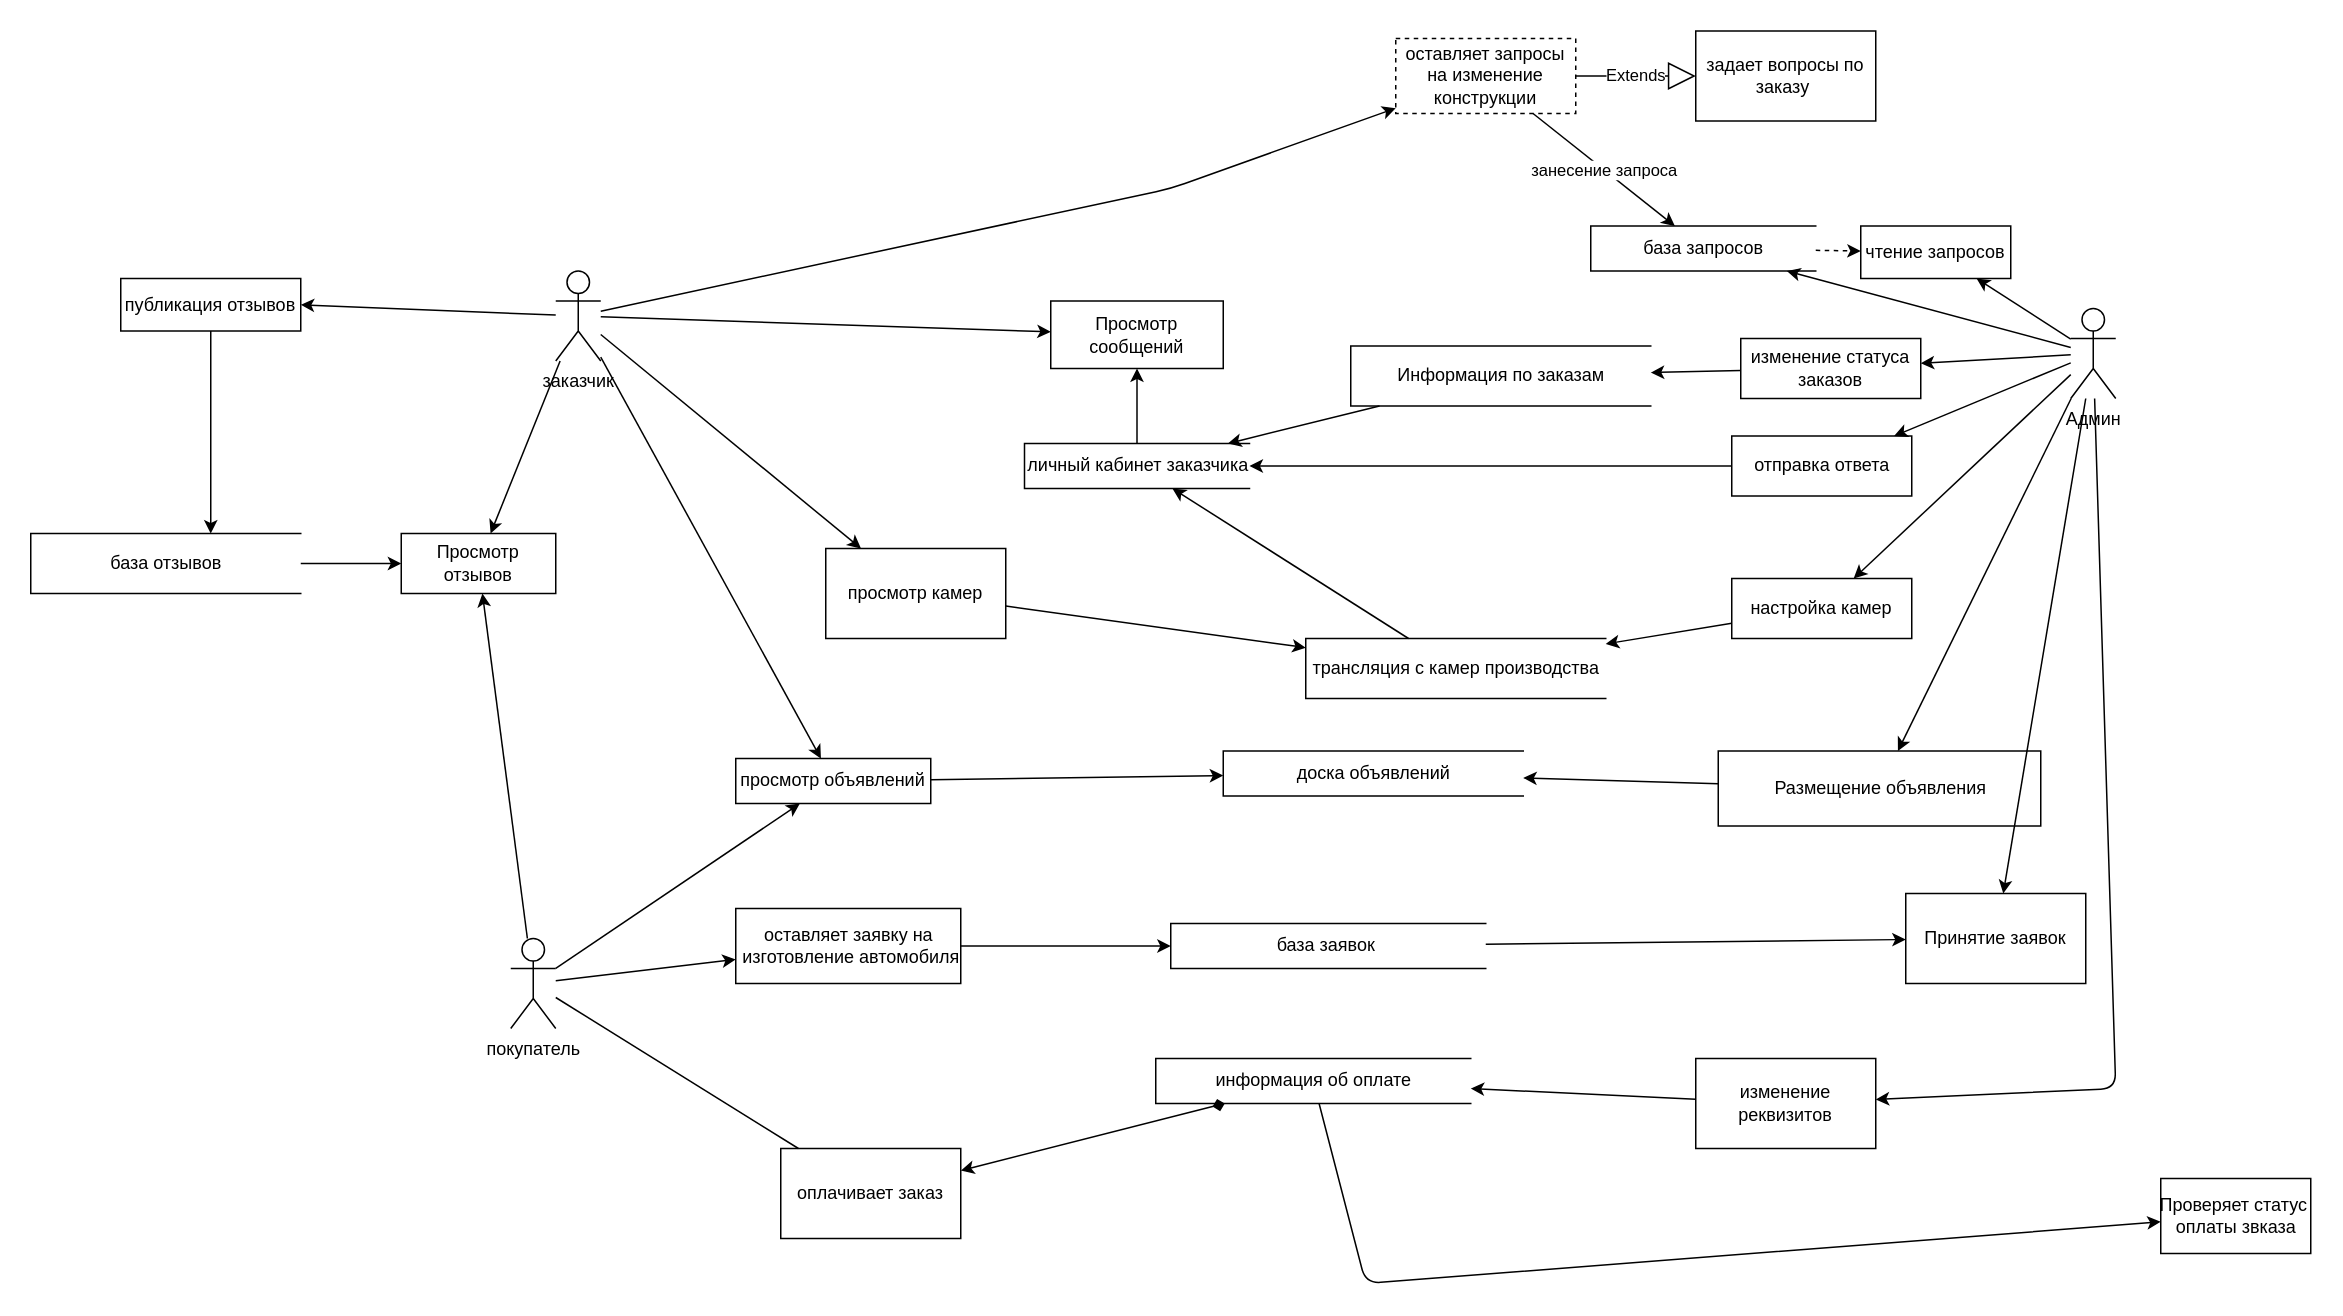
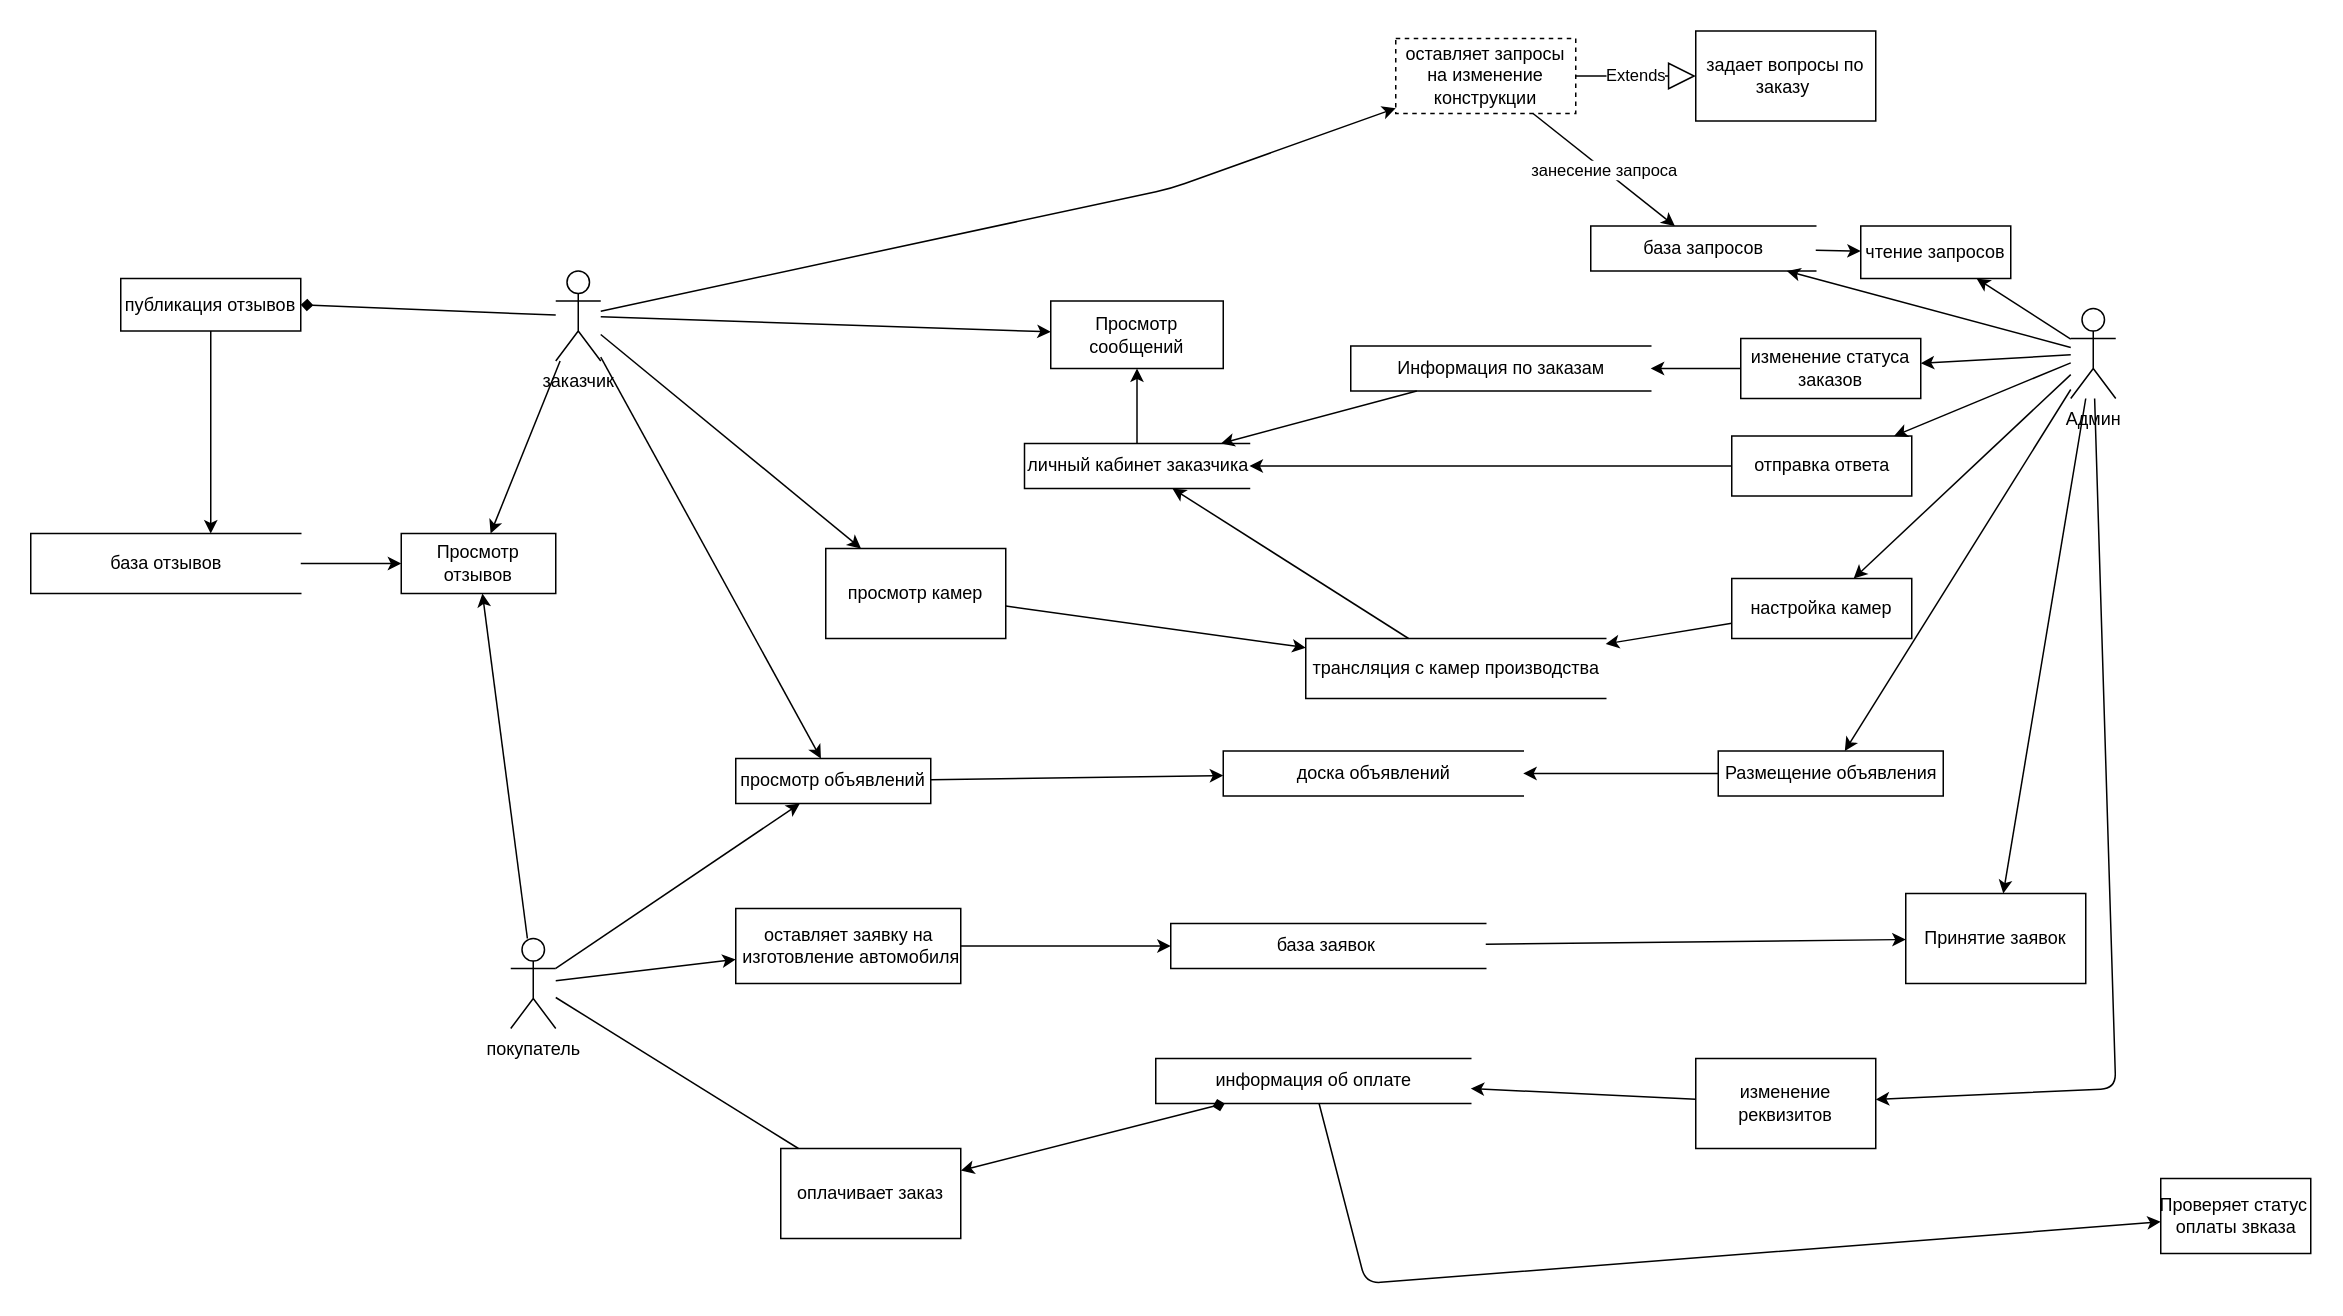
(1834, 250) -> (1834, 250)
(312, 305) -> (313, 305)
(1501, 376) -> (1501, 368)
(1880, 788) -> (1831, 773)
